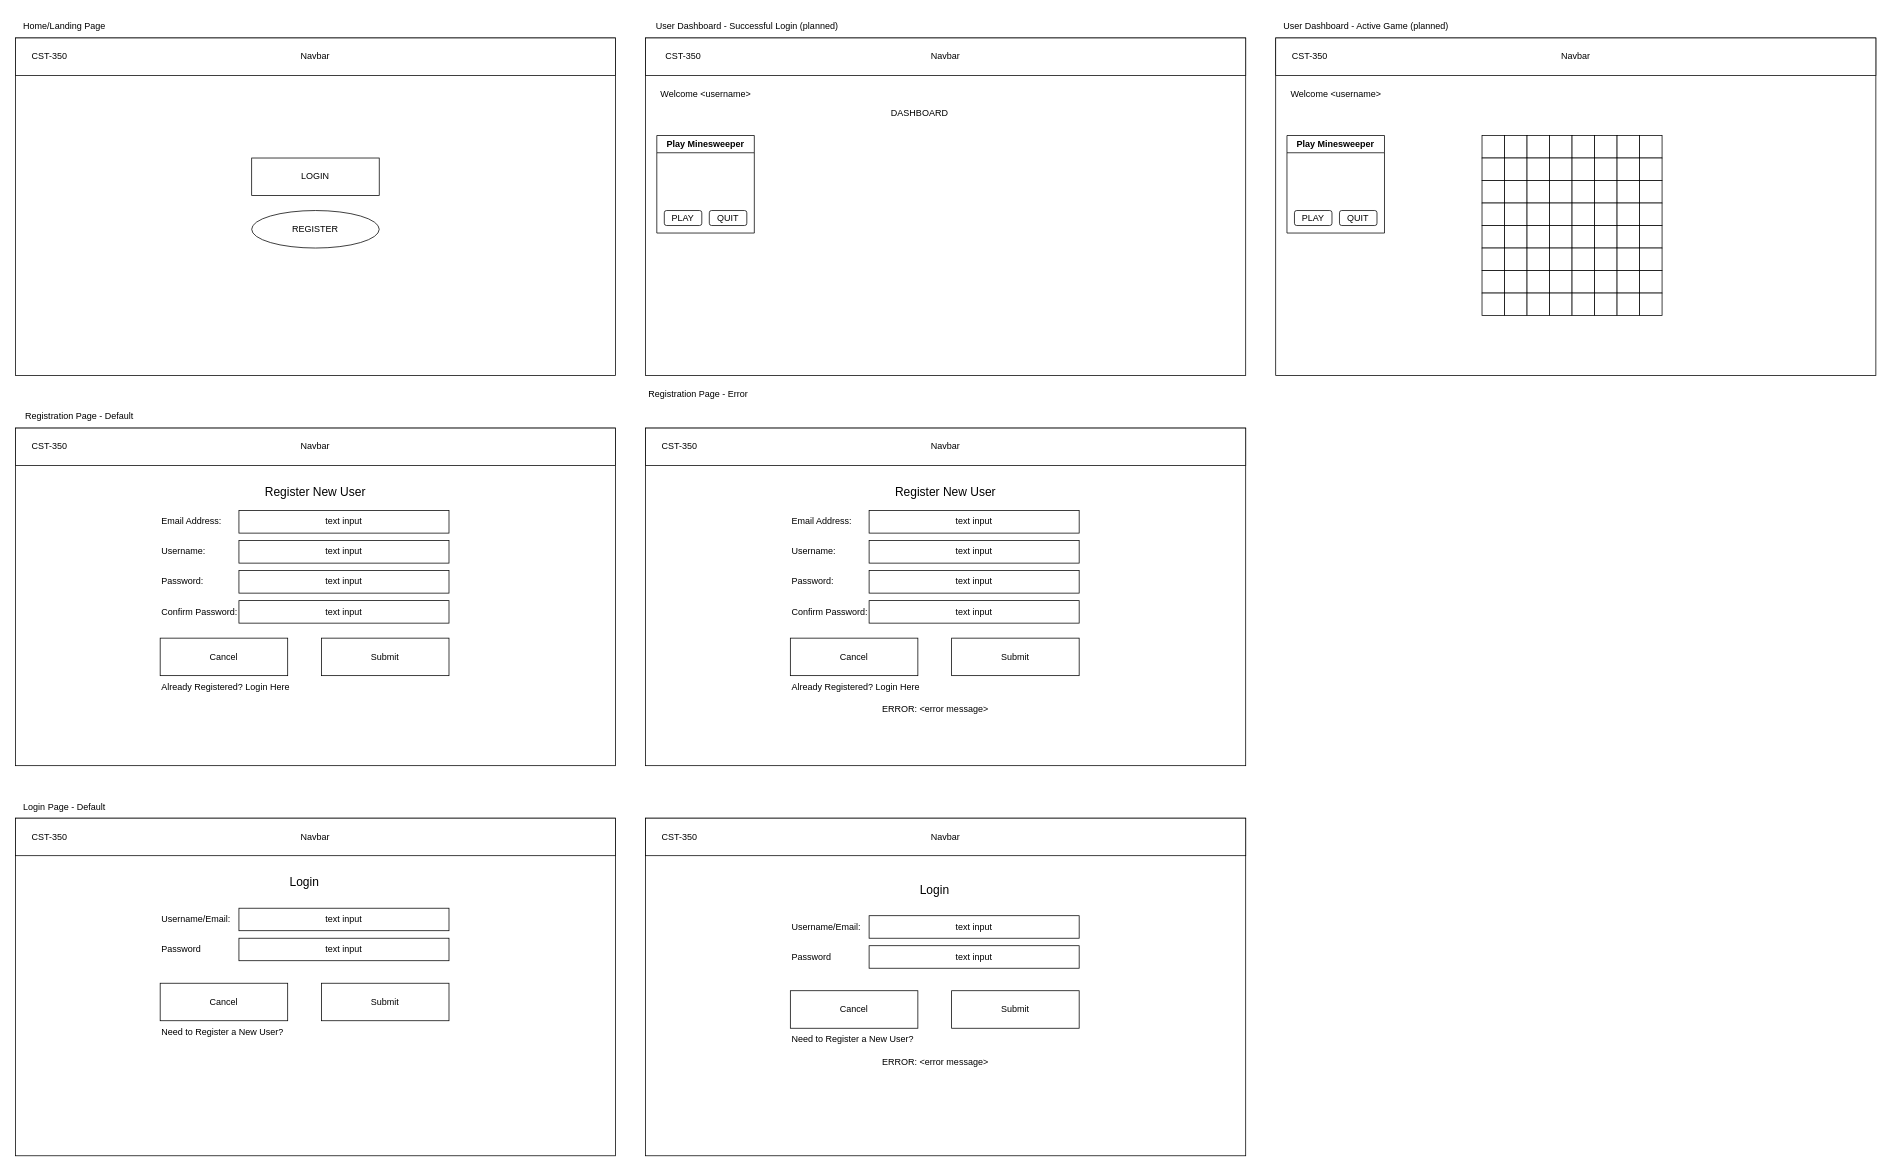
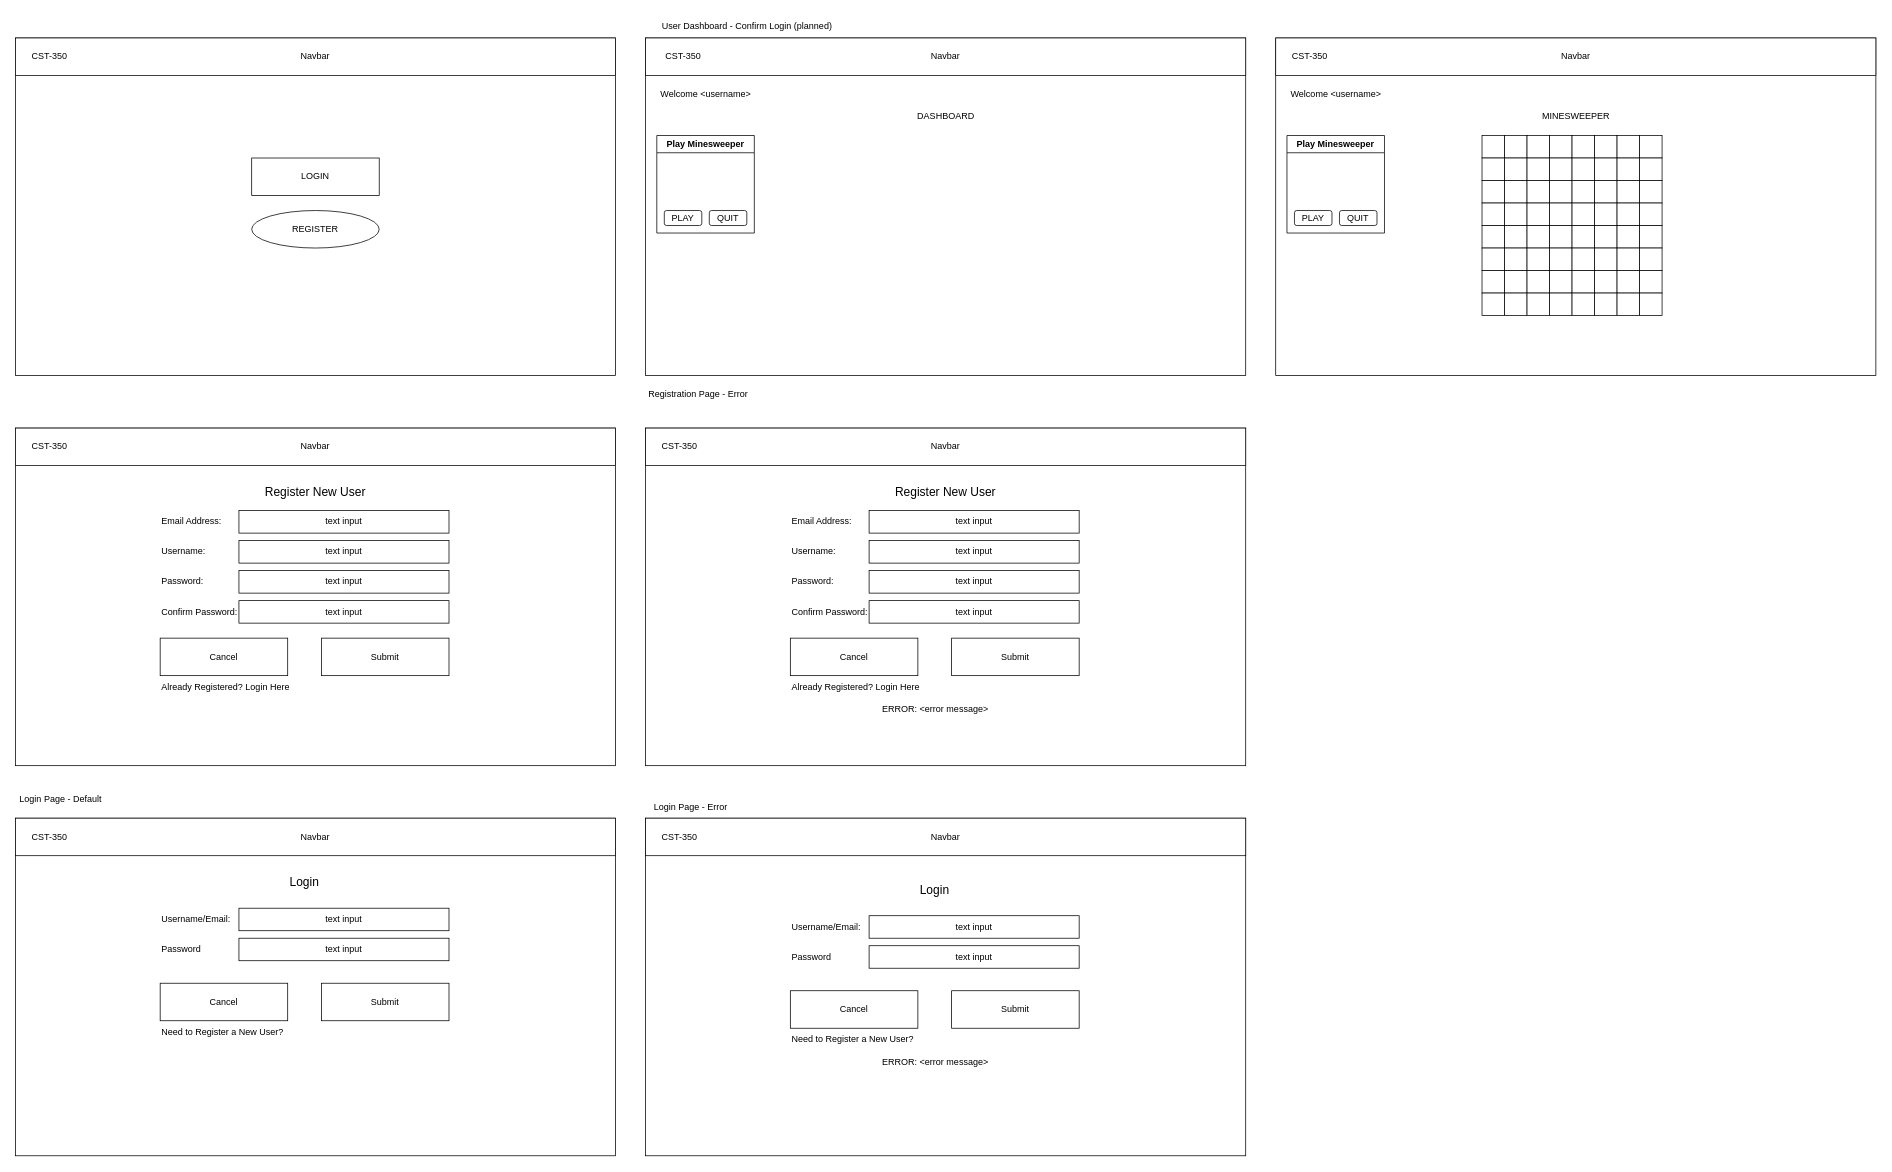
(64, 27) -> none
(747, 27) -> (747, 27)
(1365, 27) -> none
(919, 113) -> (945, 117)
none -> (1575, 117)
(79, 417) -> none
(64, 807) -> (60, 799)
none -> (690, 807)
